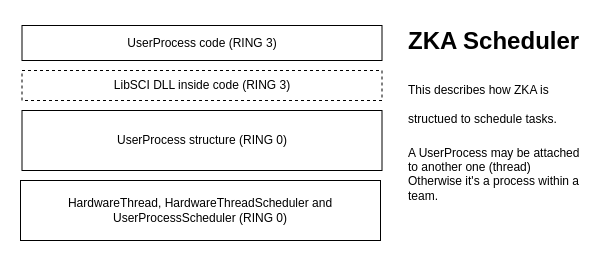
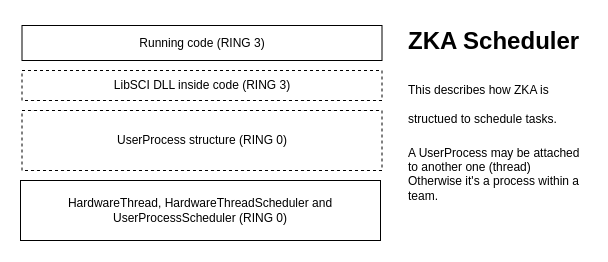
(203, 44) -> (203, 44)
(202, 141) -> (202, 141)
